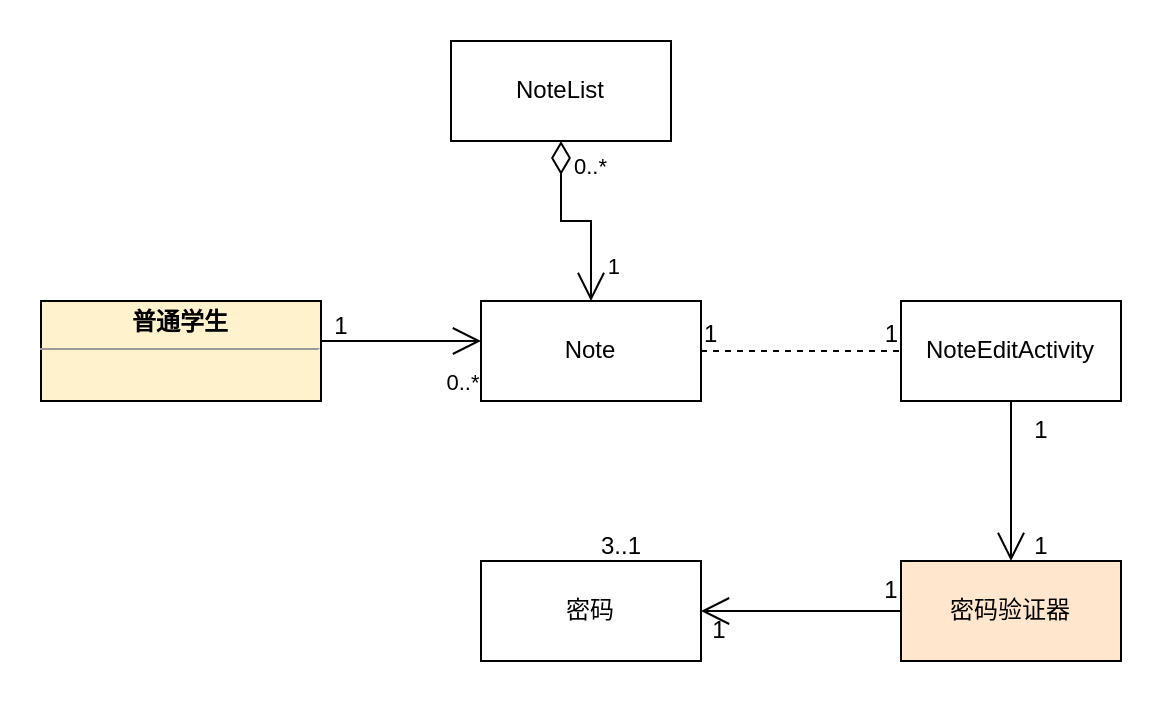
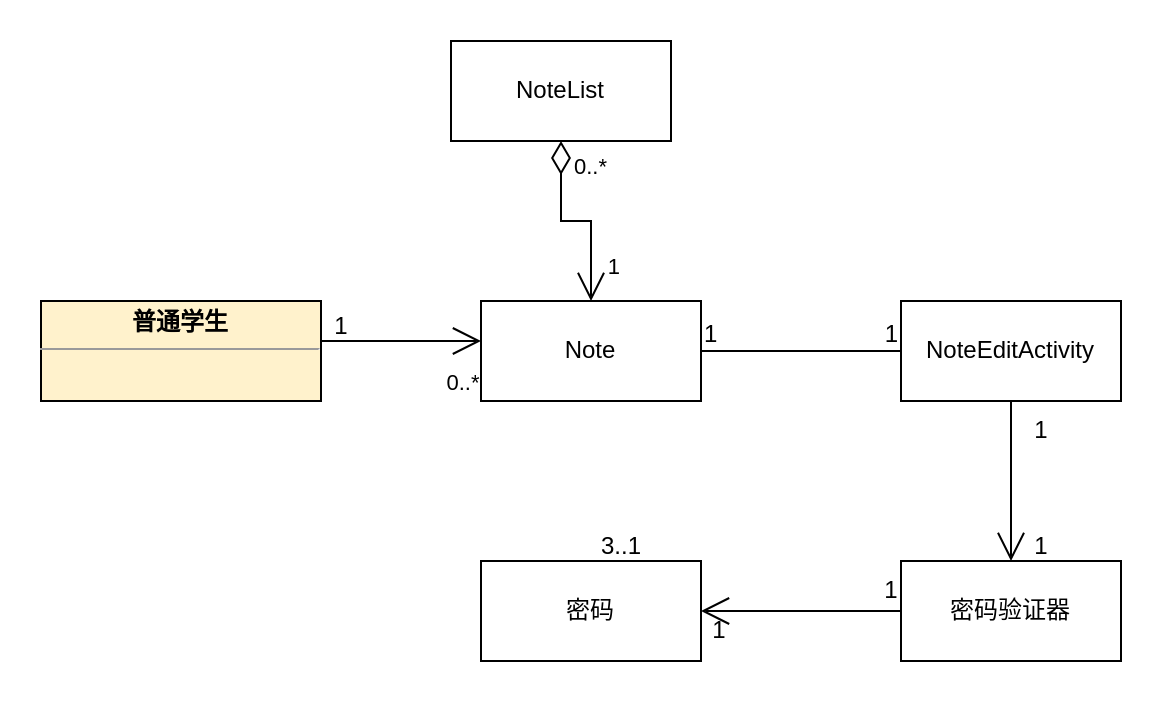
(803, 351) -> (803, 351)
(1011, 611) -> (1011, 611)
